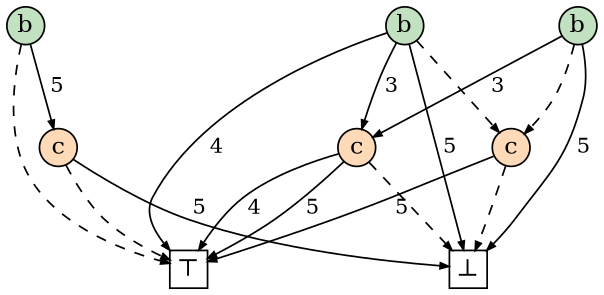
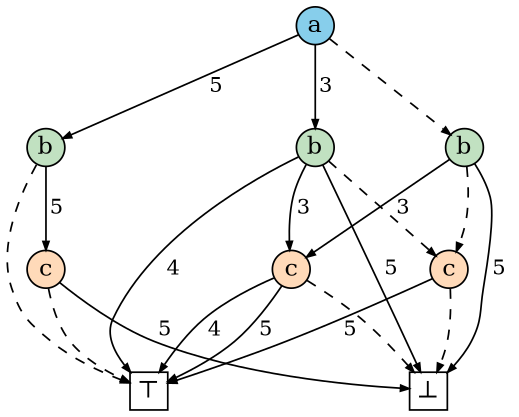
none -> (315, 26)
